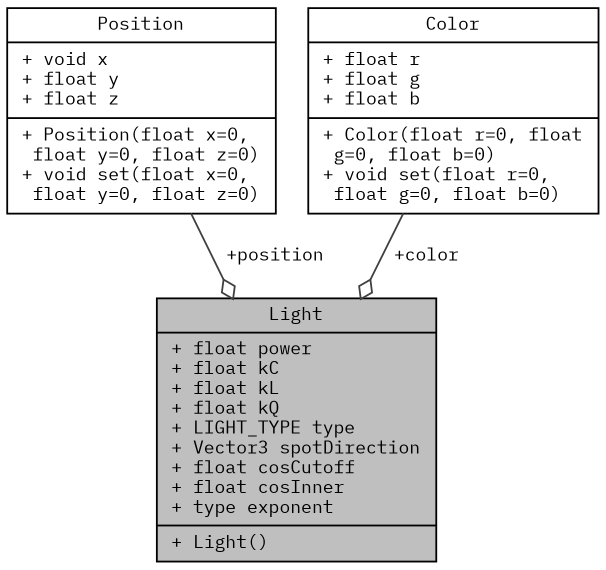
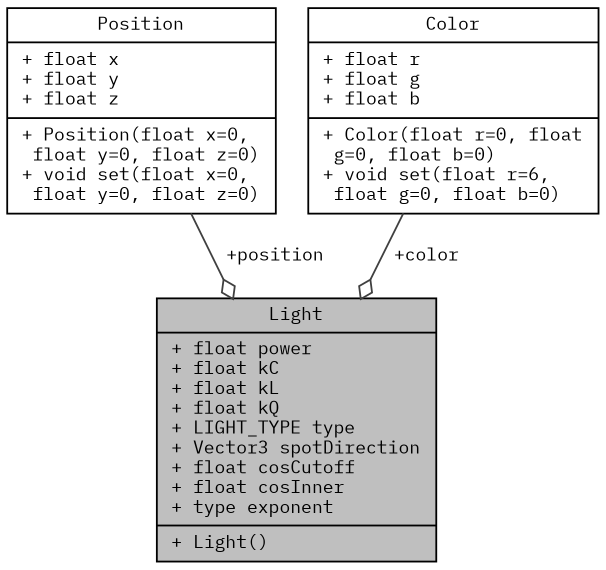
(66, 59) -> (71, 59)
(437, 175) -> (437, 175)
